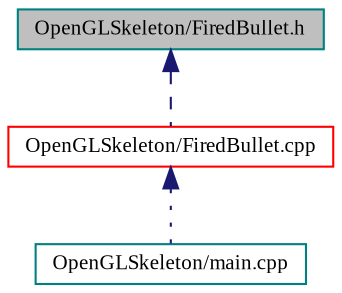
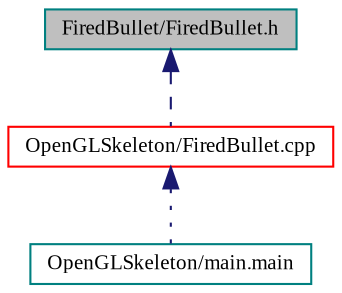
(171, 29) -> (171, 29)
(171, 264) -> (171, 264)
